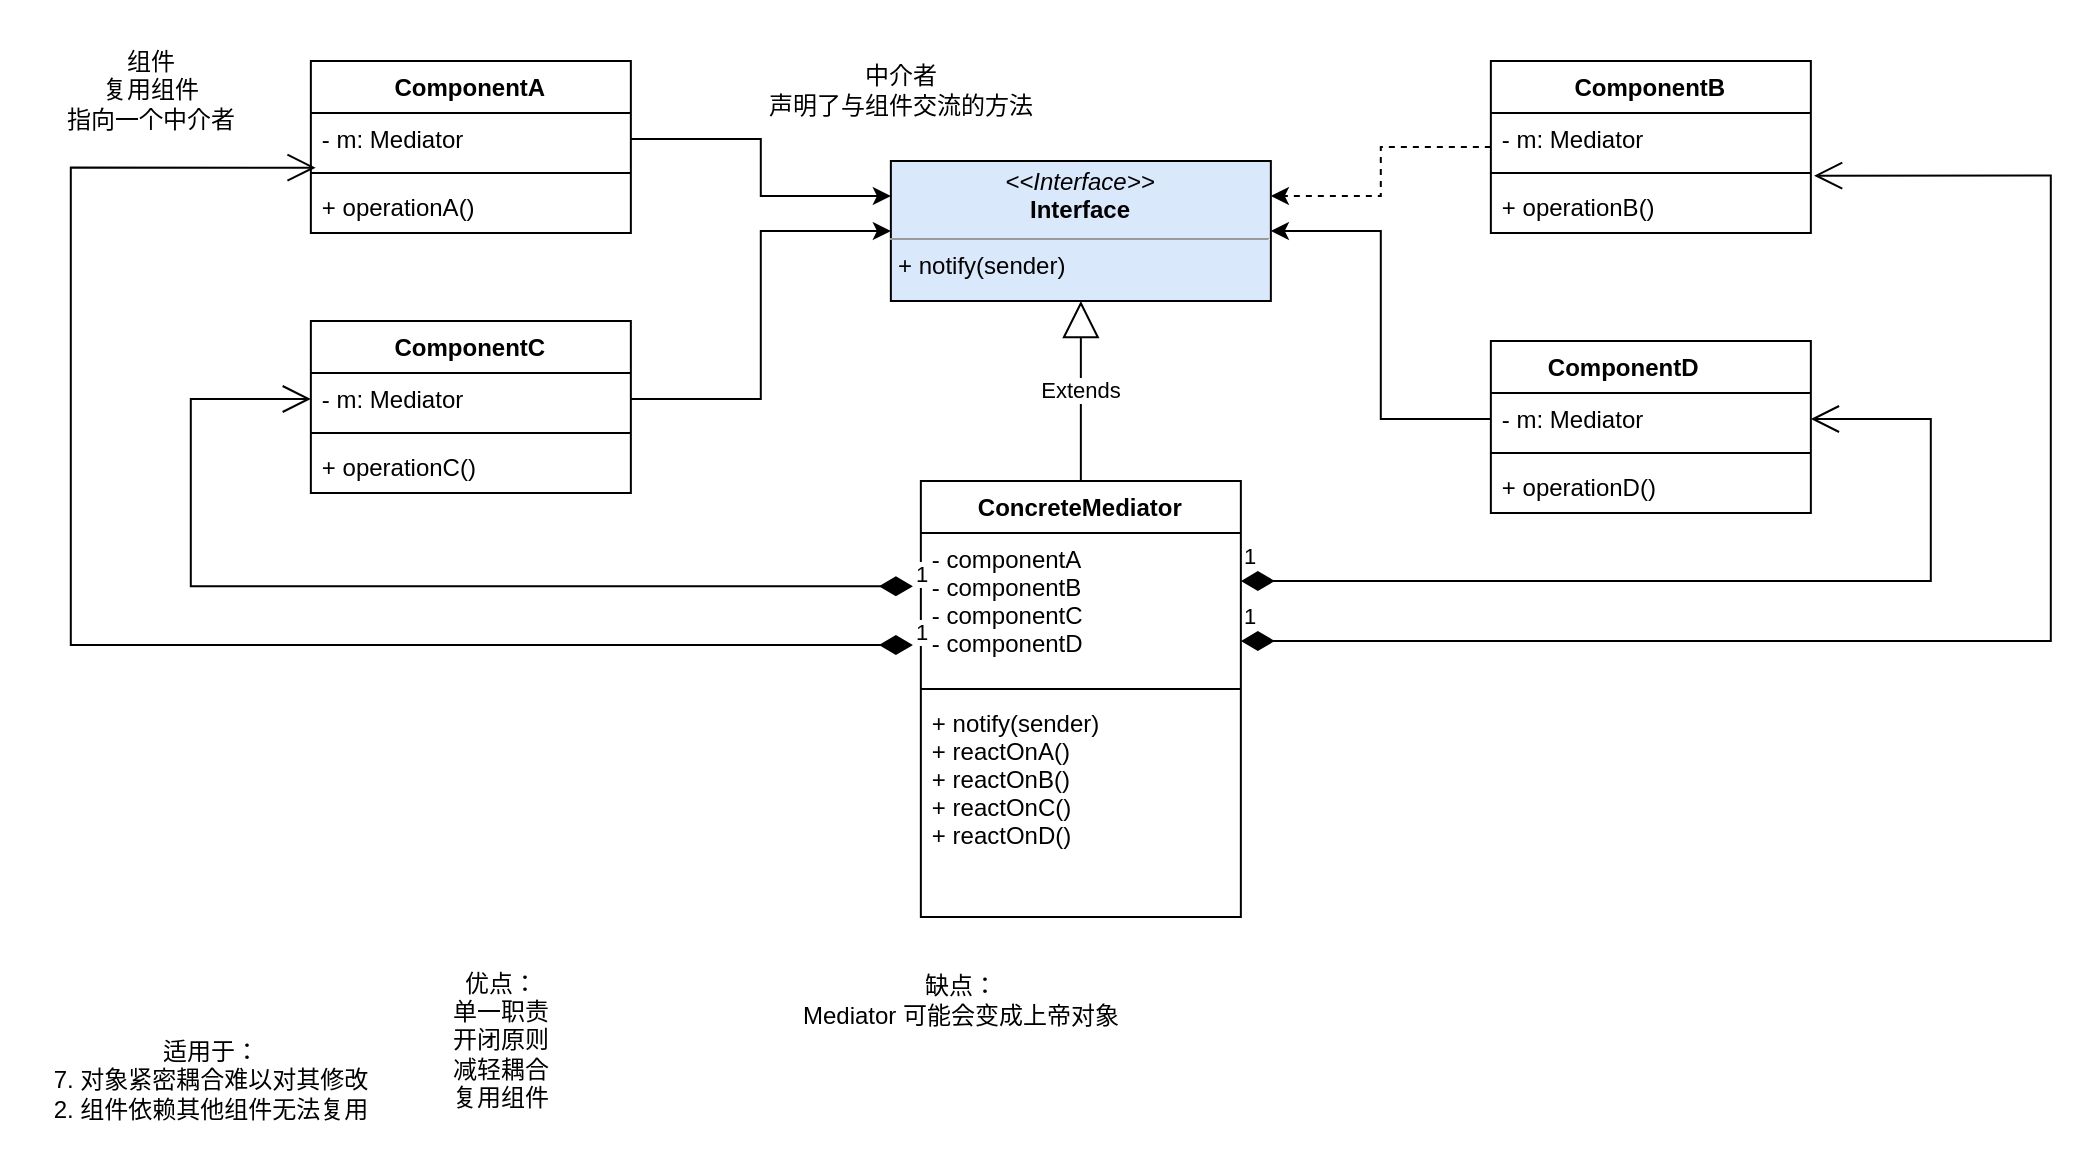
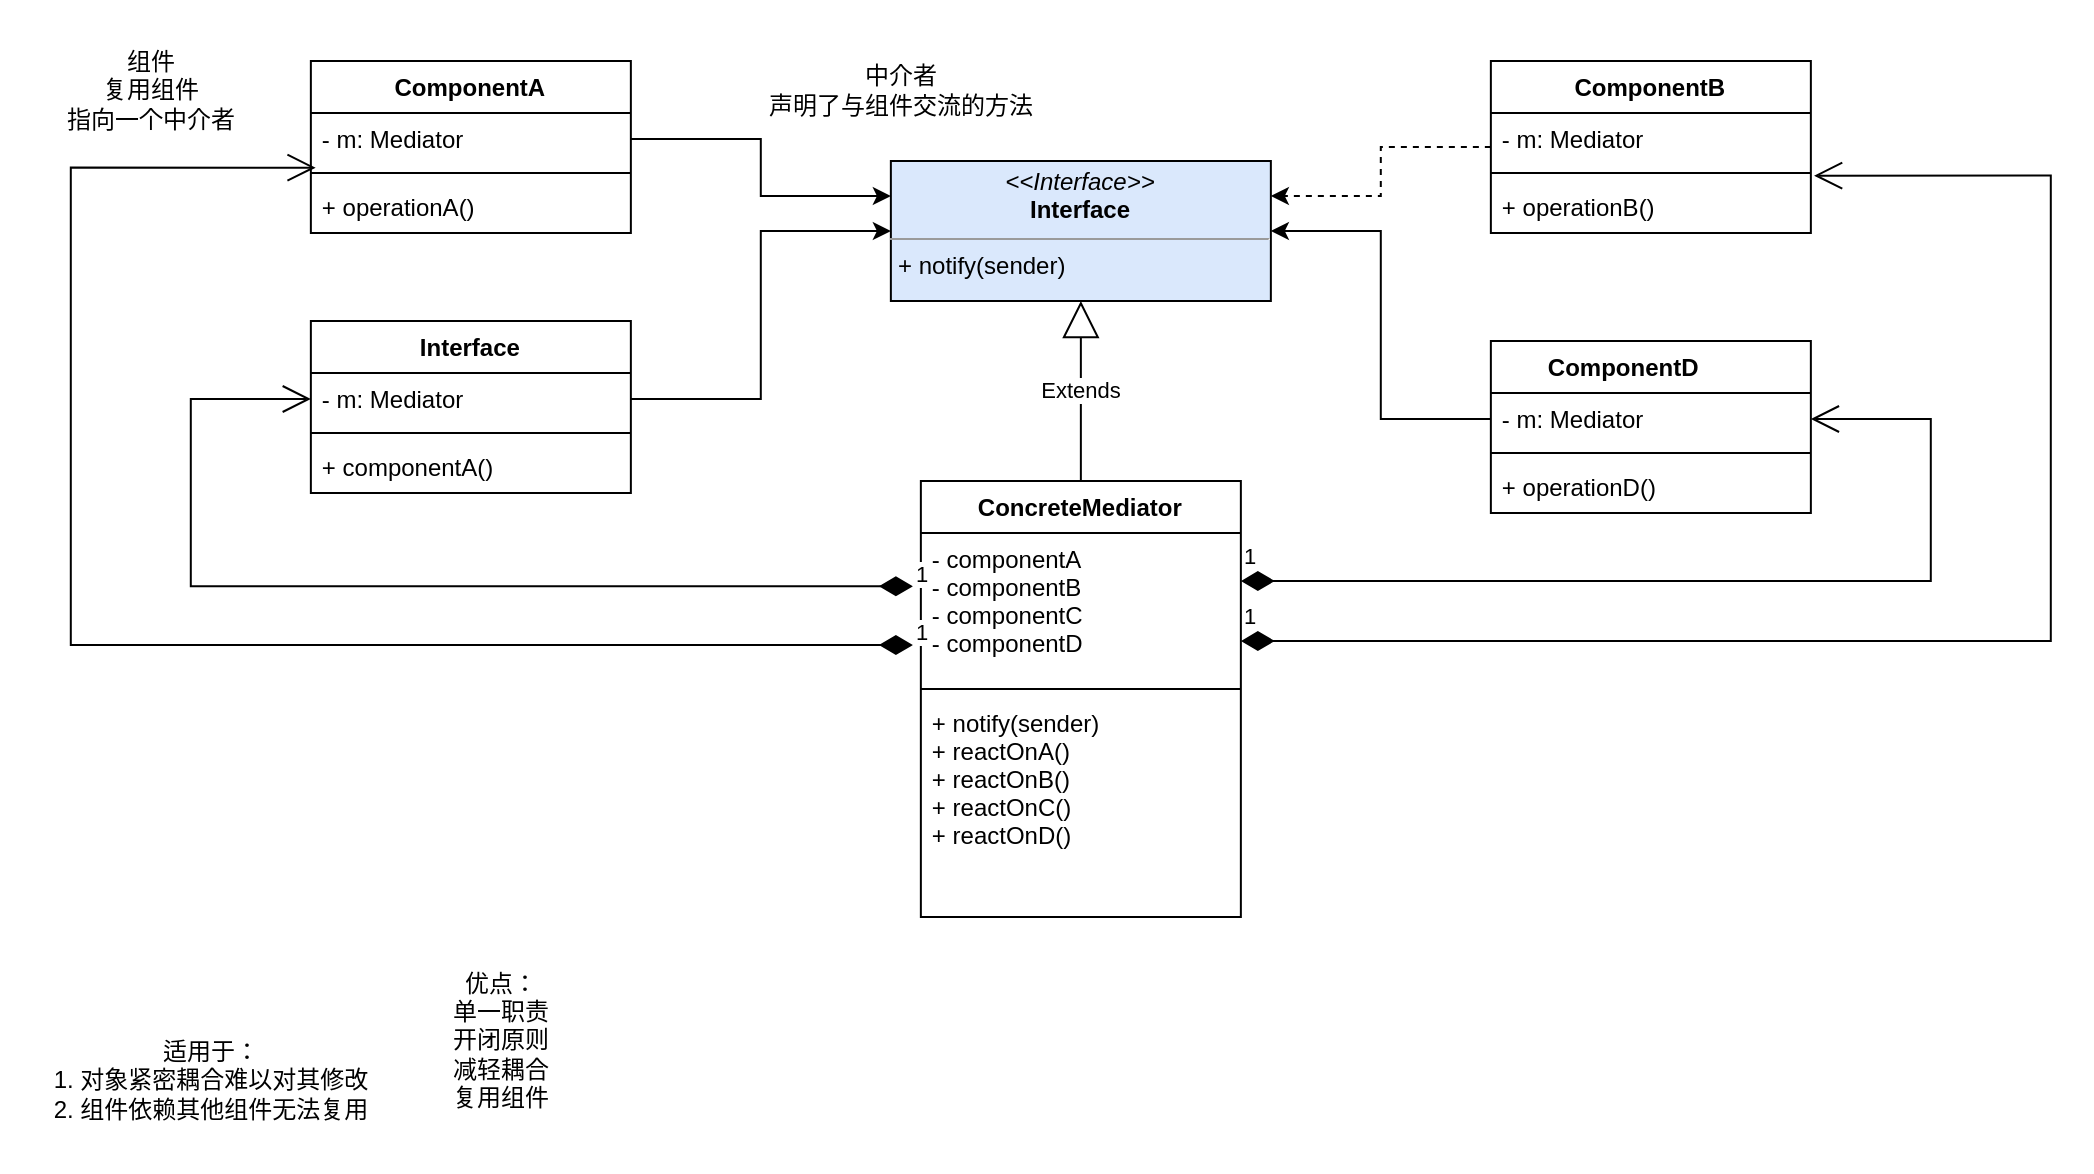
(470, 348) -> (470, 348)
(410, 468) -> (413, 468)
(961, 1001) -> none
(212, 1081) -> (212, 1081)
